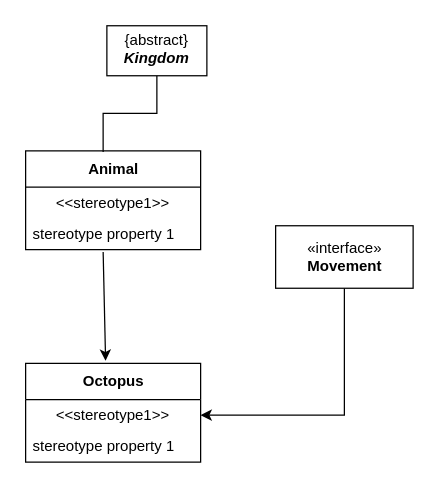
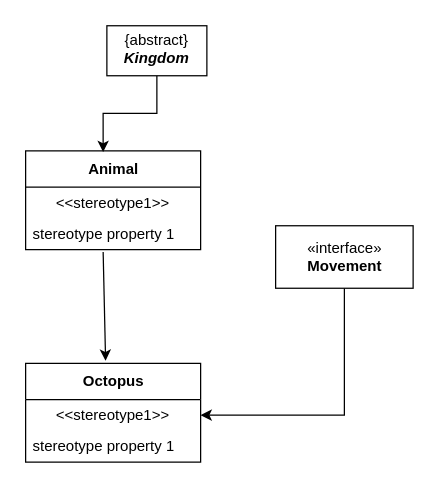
(103, 145) -> (103, 142)
